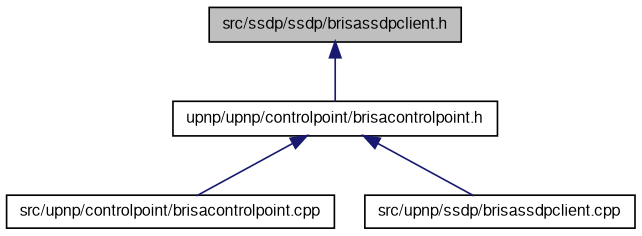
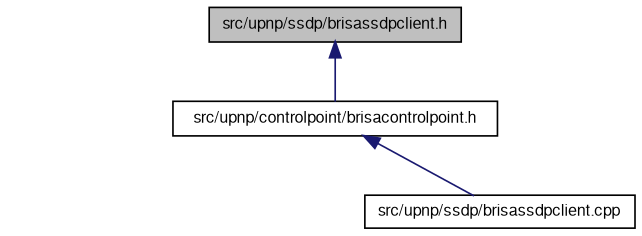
(335, 25) -> (335, 25)
(335, 119) -> (335, 119)
(170, 212) -> none
